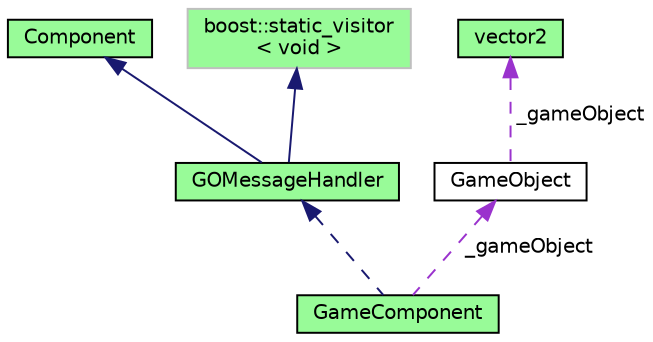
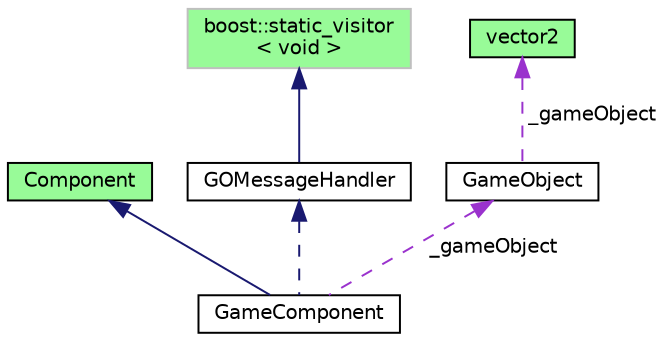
(192, 116) -> (198, 253)
(287, 182) -> (299, 182)
(398, 314) -> (299, 314)
